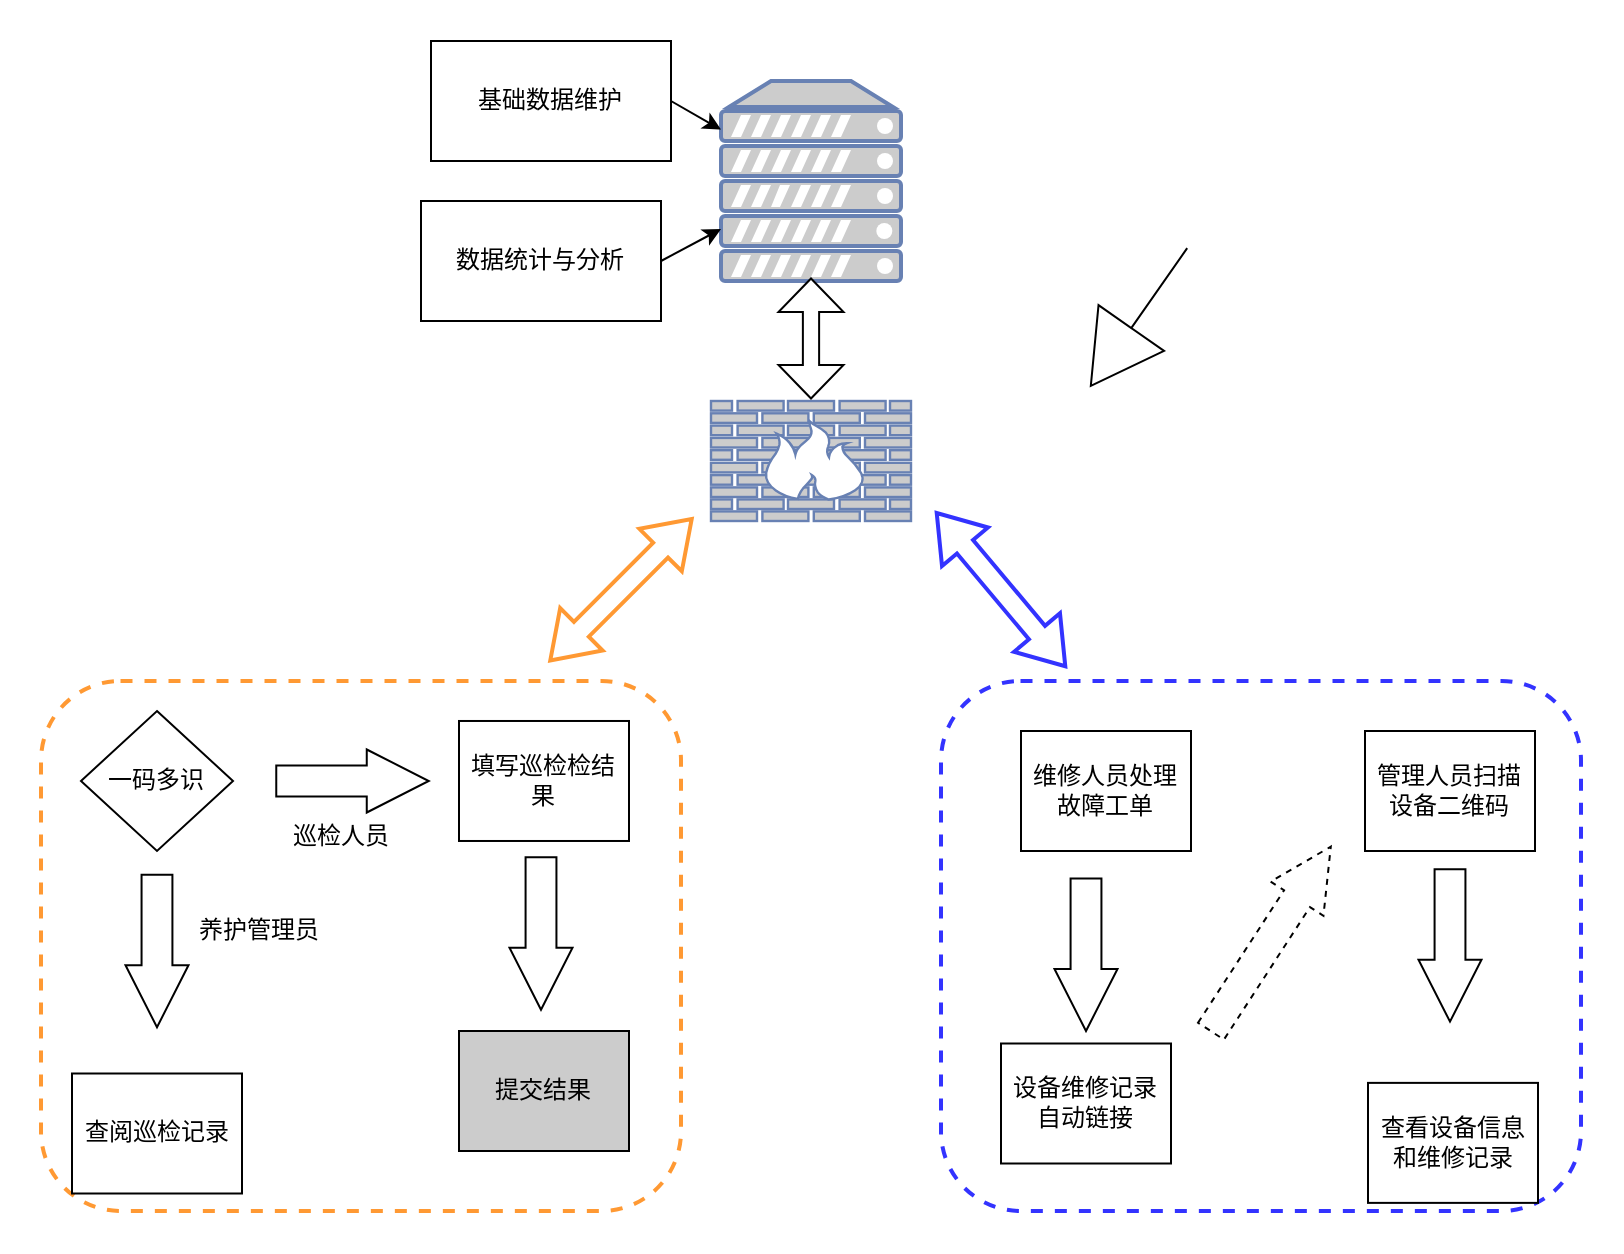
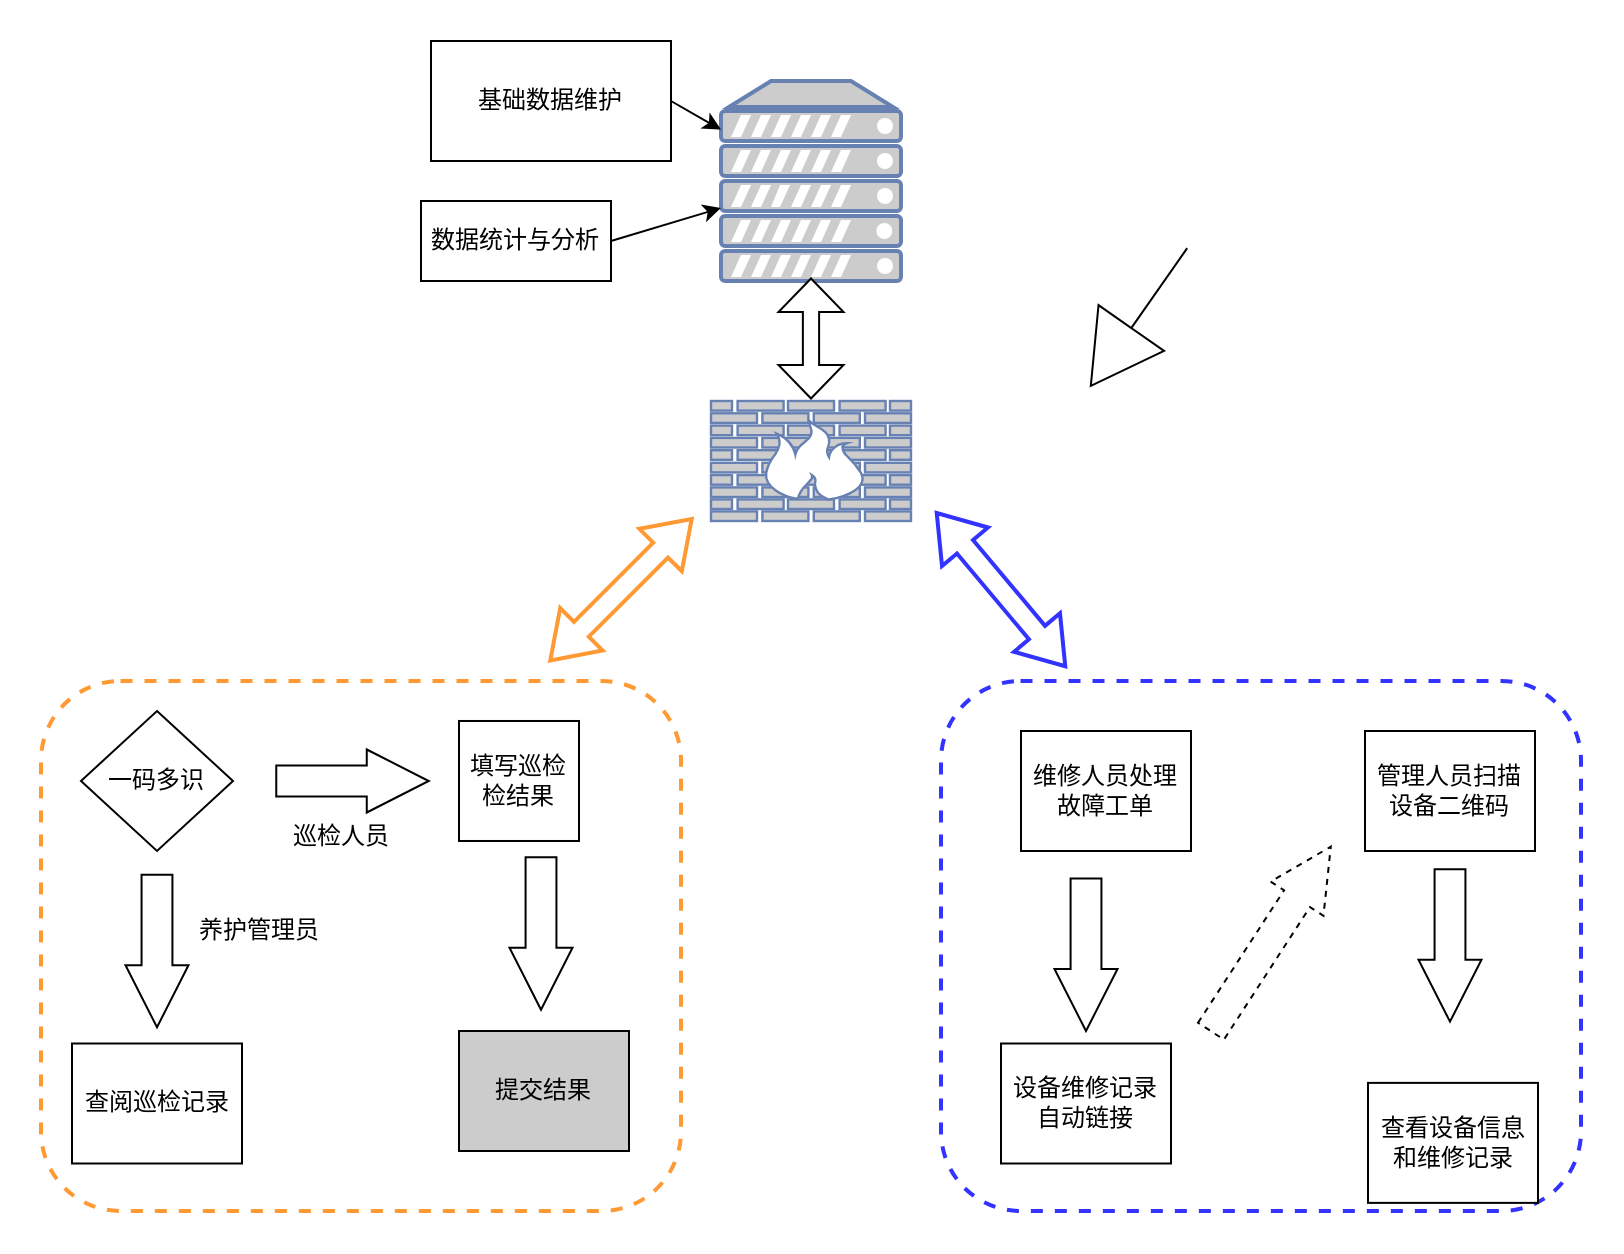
(541, 261) -> (516, 241)
(544, 781) -> (519, 781)
(157, 1134) -> (157, 1104)
